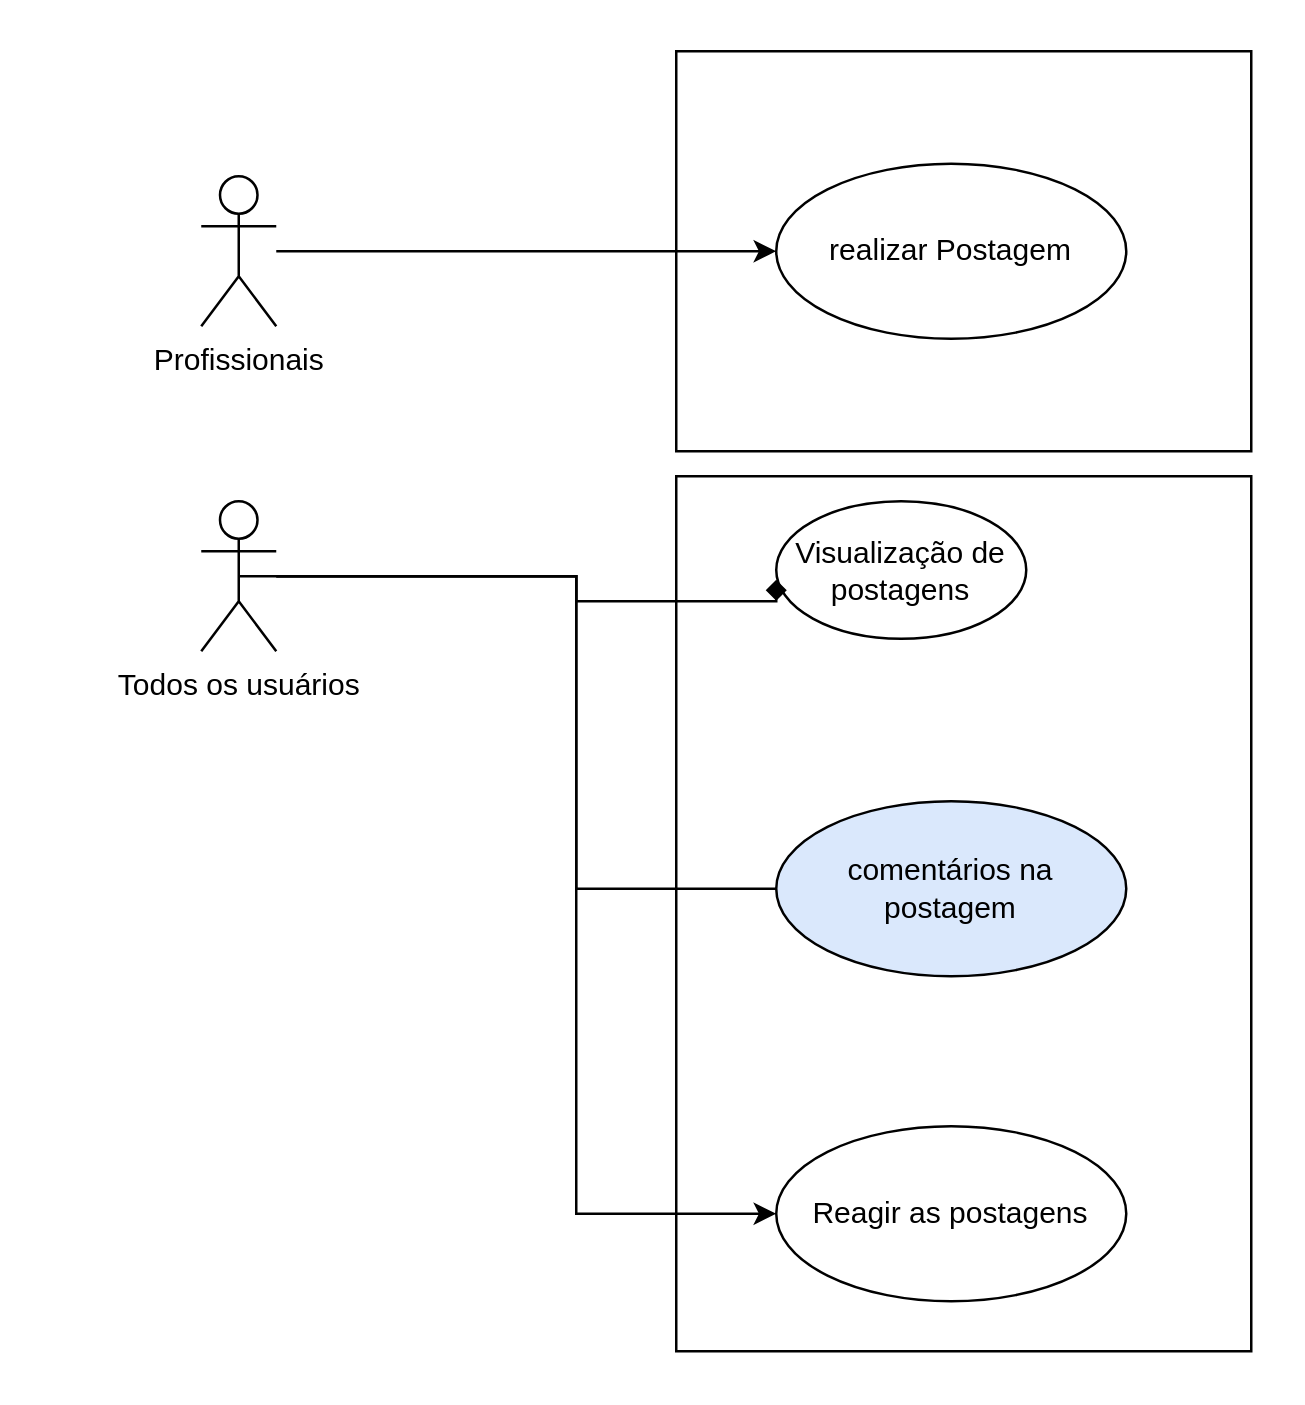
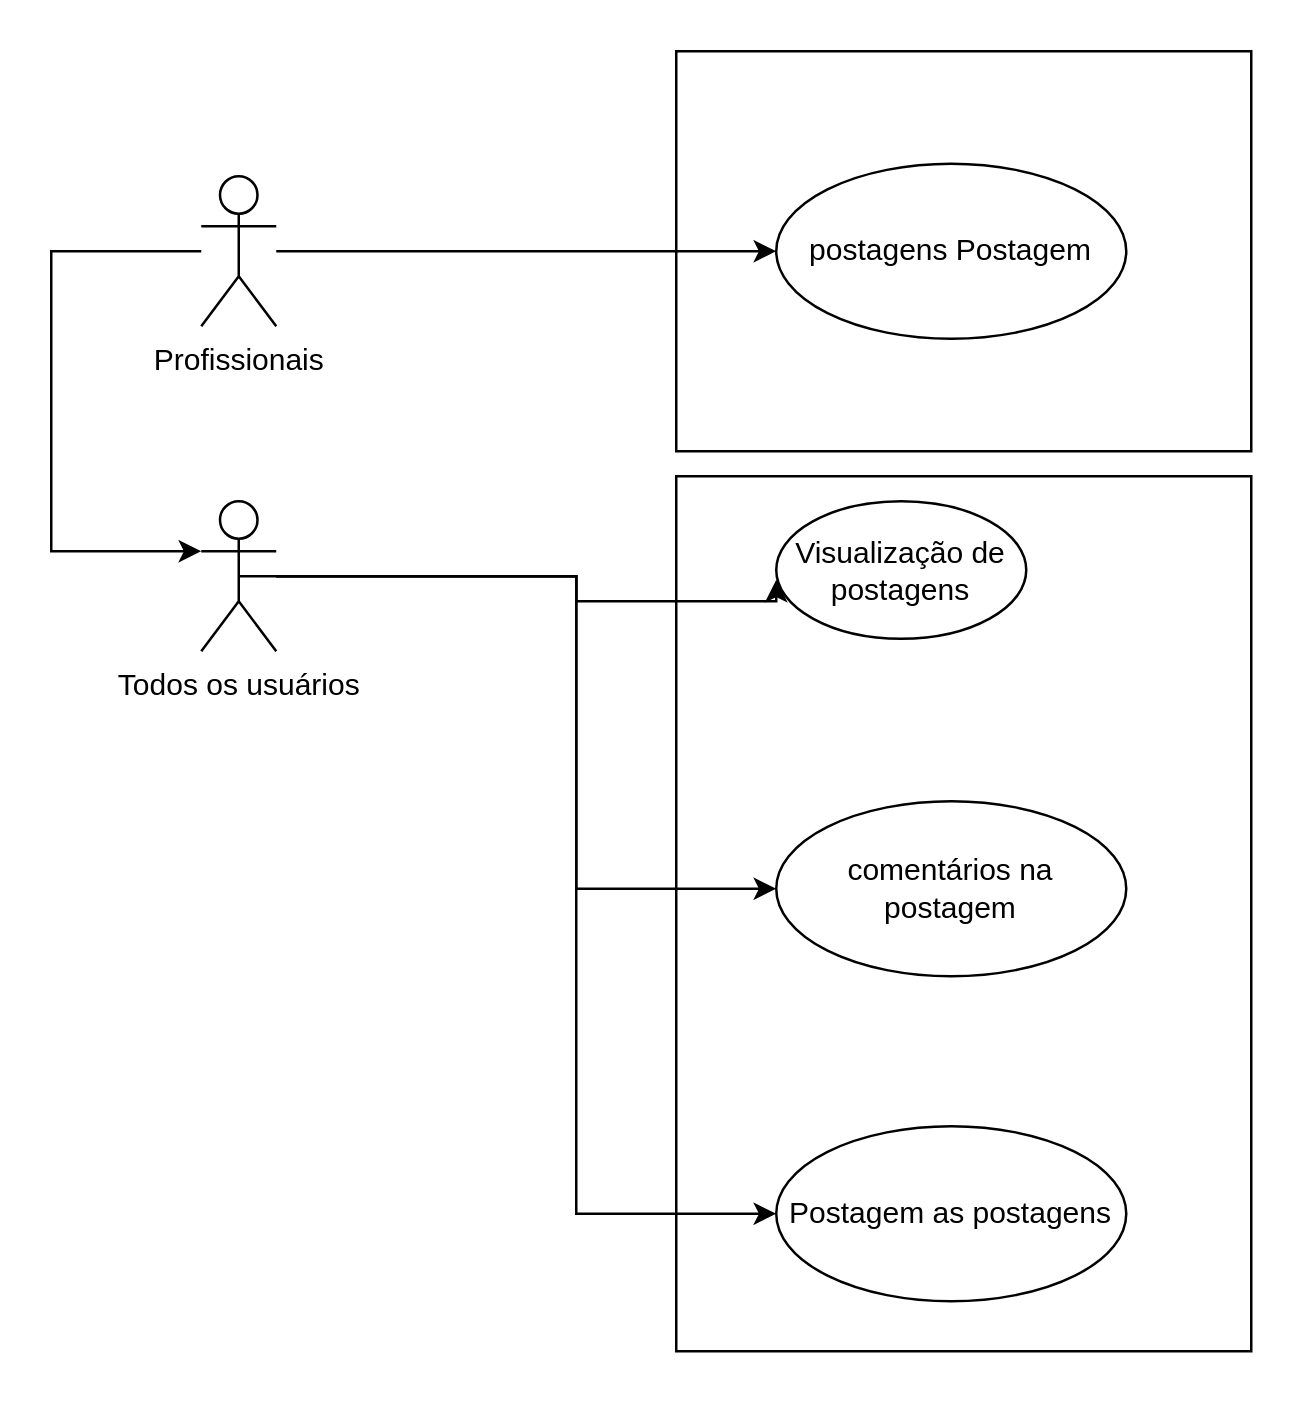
(951, 251) -> (951, 251)
none -> (51, 393)
(771, 601) -> (772, 601)
(765, 889) -> (758, 889)
(951, 889) -> (951, 889)
(951, 1214) -> (951, 1214)
